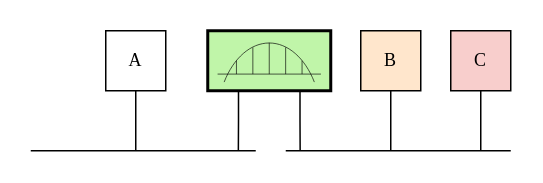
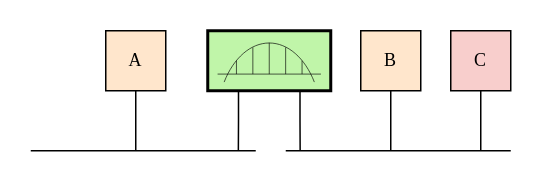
(136, 61) -> (136, 61)
